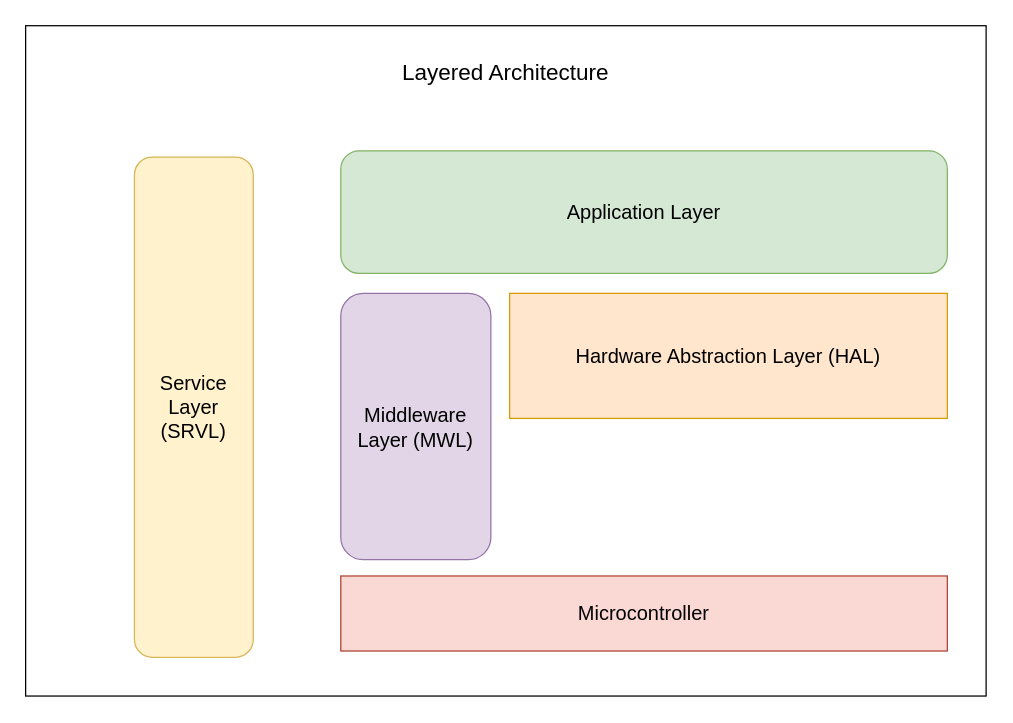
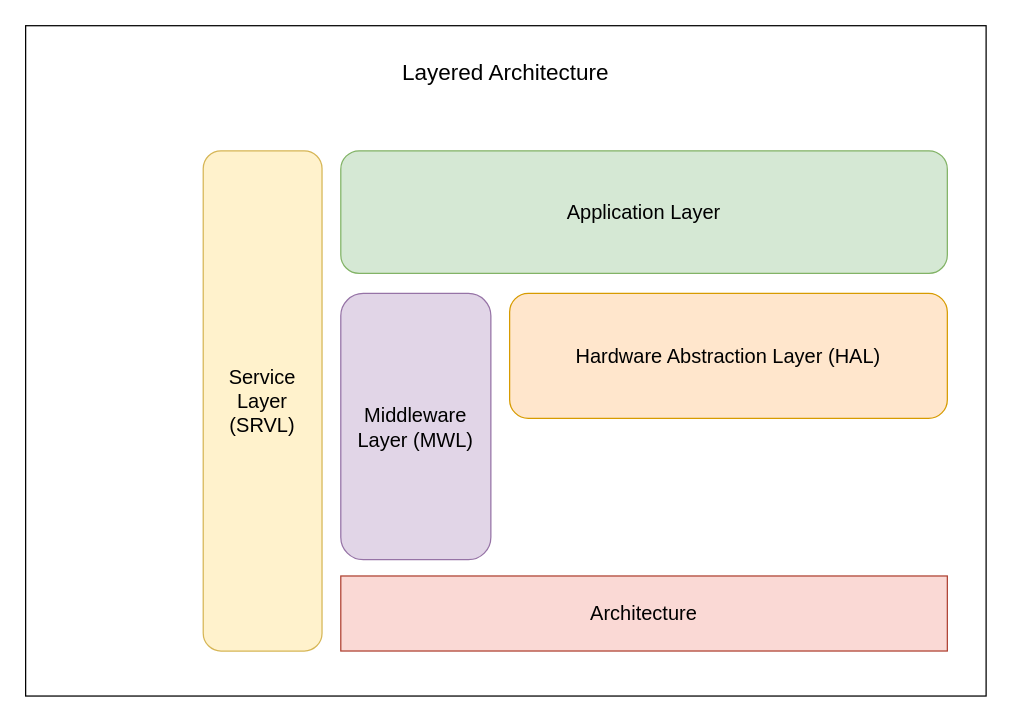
(728, 356) -> (728, 356)
(194, 407) -> (263, 401)
(644, 613) -> (644, 613)
